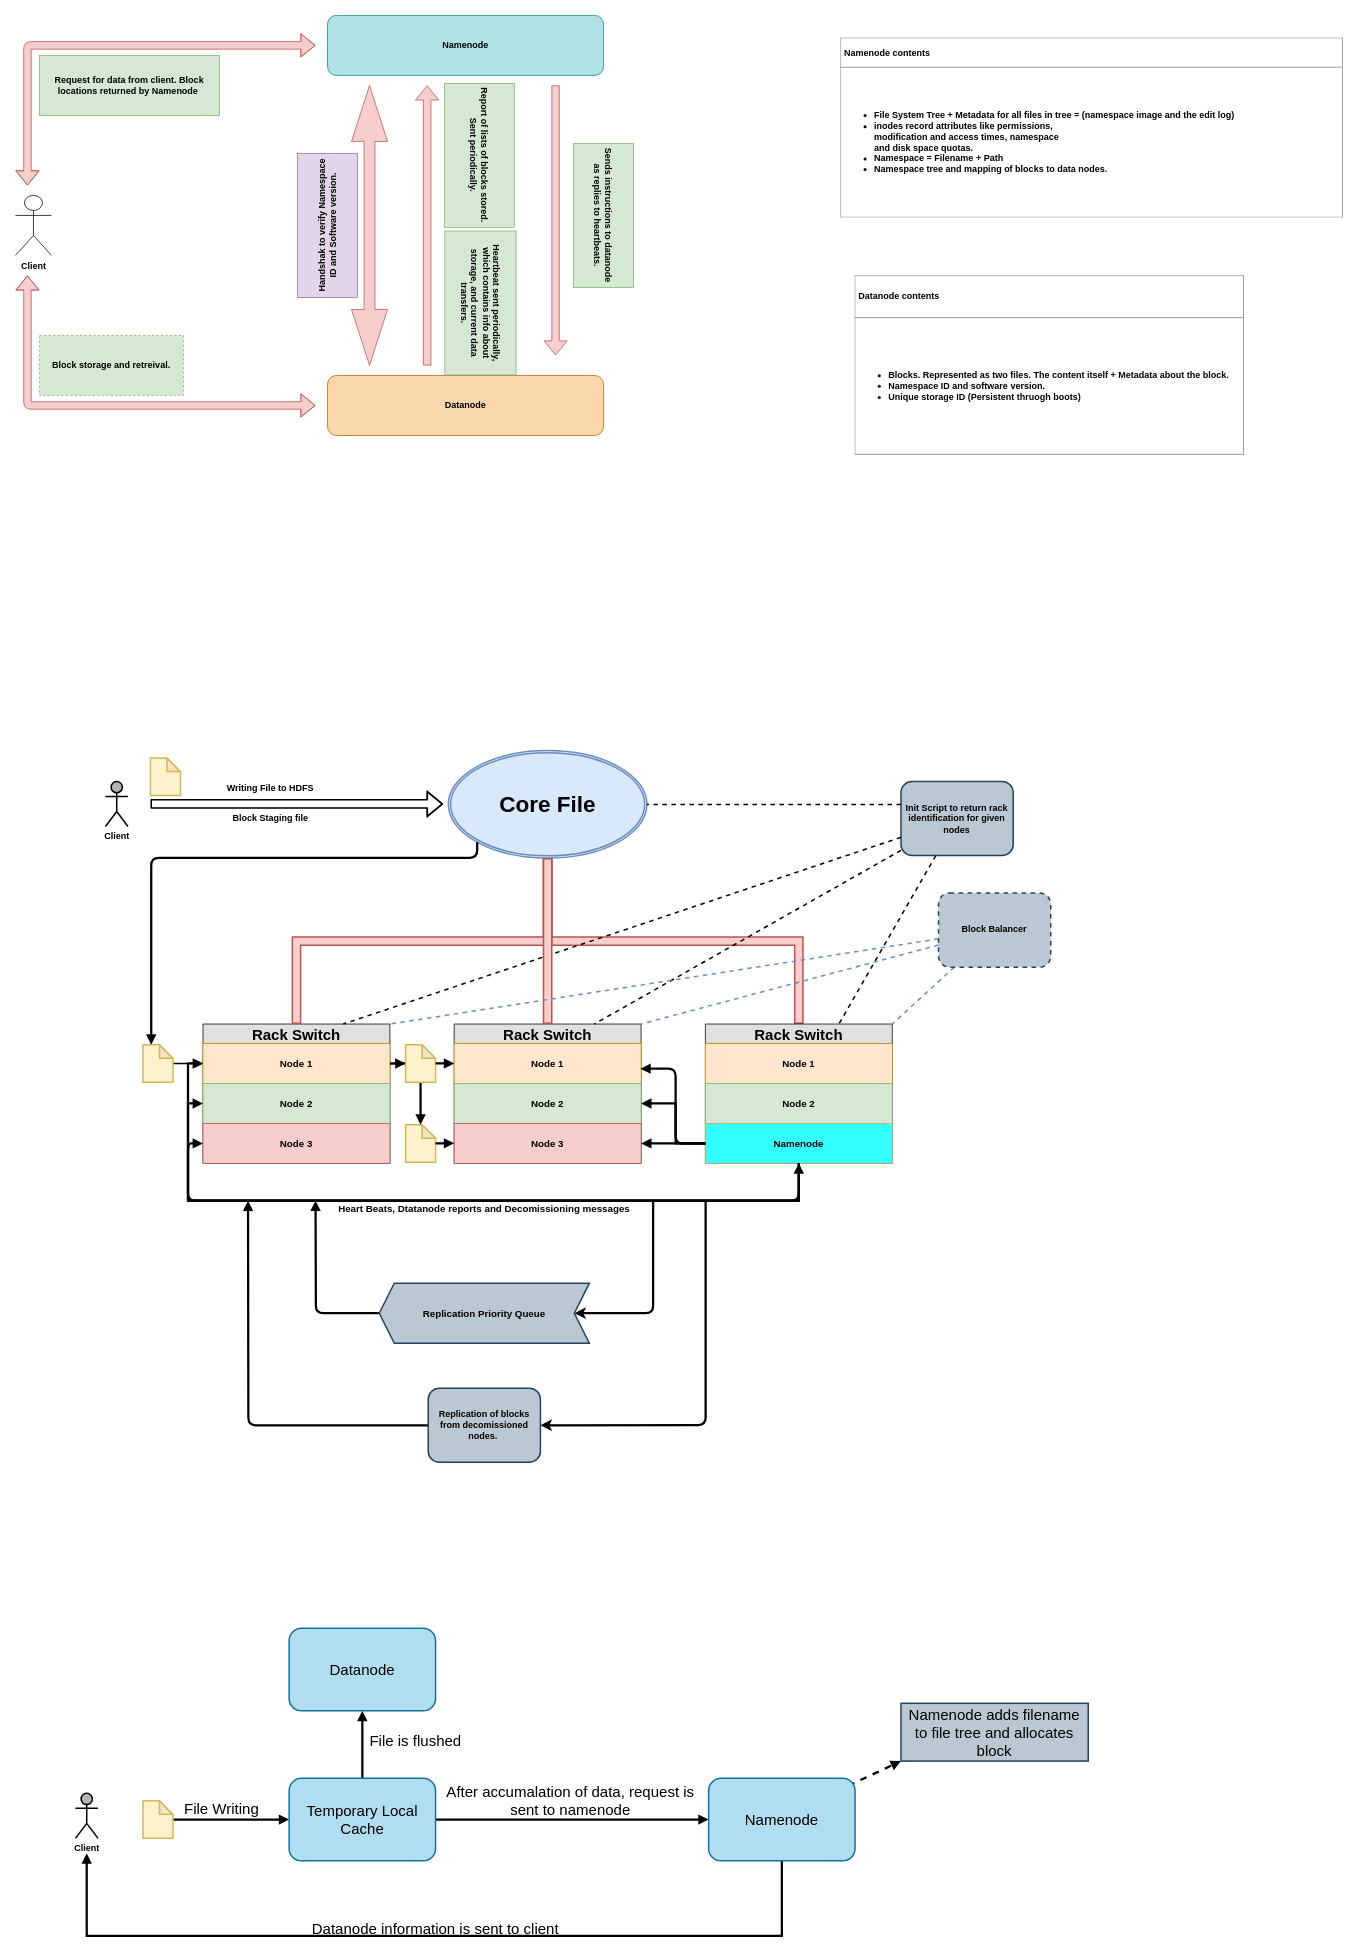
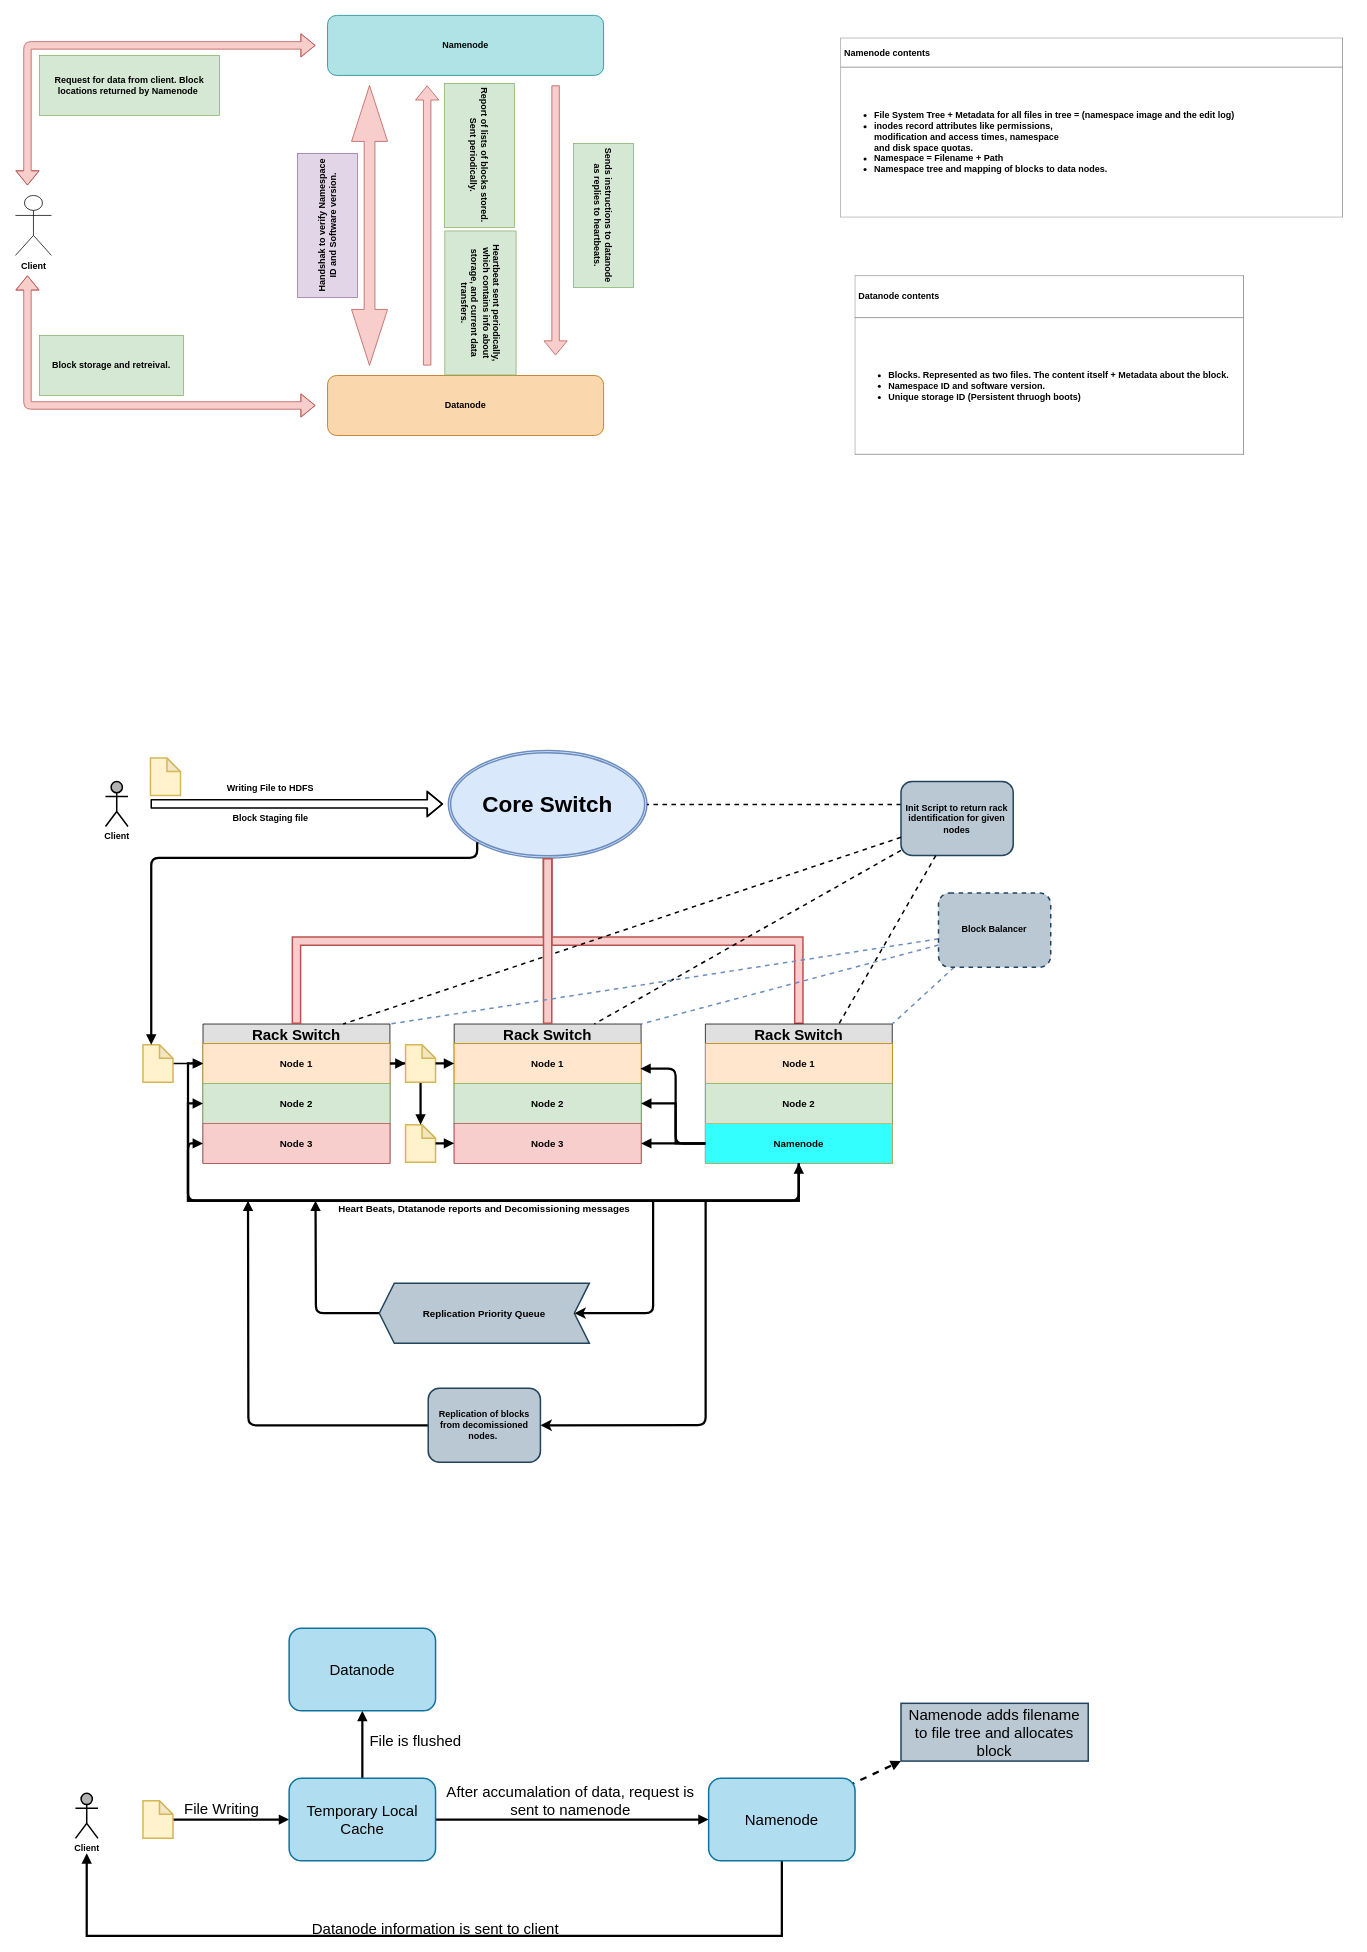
(111, 365) -> (111, 365)
(548, 804) -> (548, 804)
